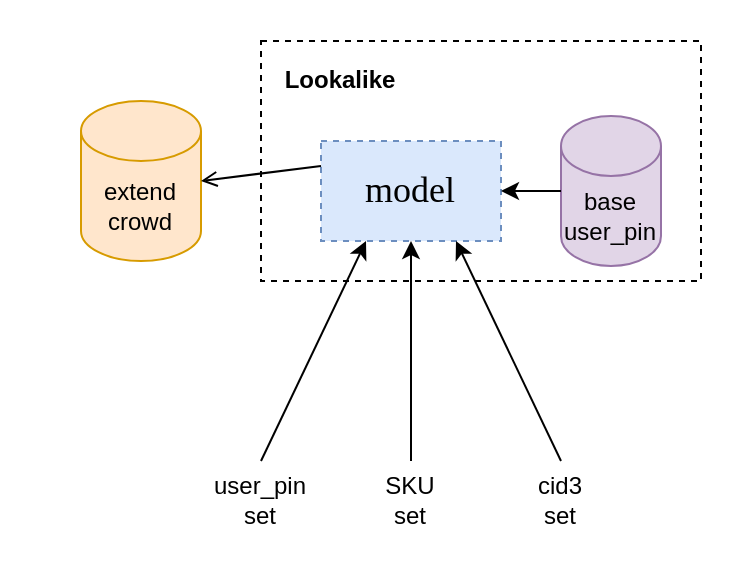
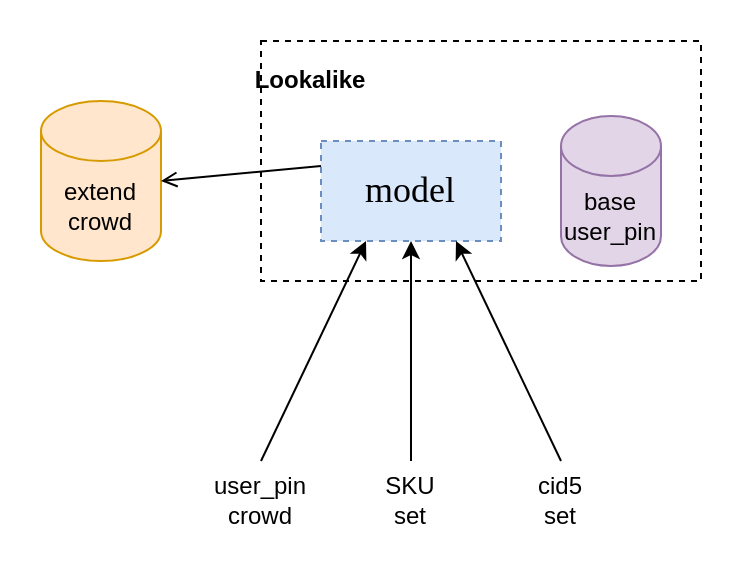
(341, 81) -> (311, 81)
(141, 181) -> (101, 181)
(538, 191) -> none
(261, 501) -> (261, 501)
(561, 501) -> (561, 501)
